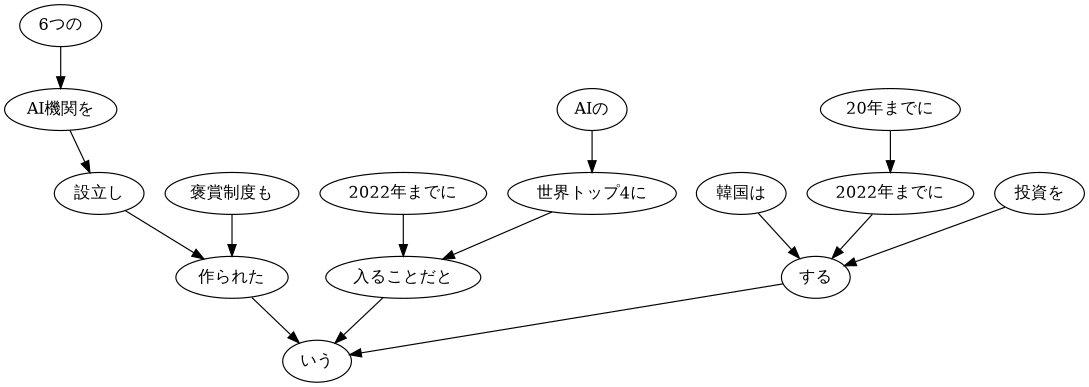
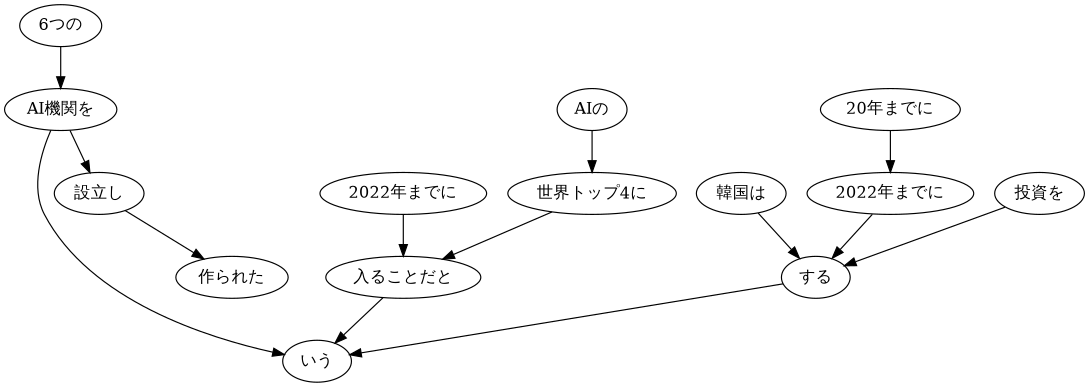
(232, 193) -> none
(271, 316) -> (107, 283)
